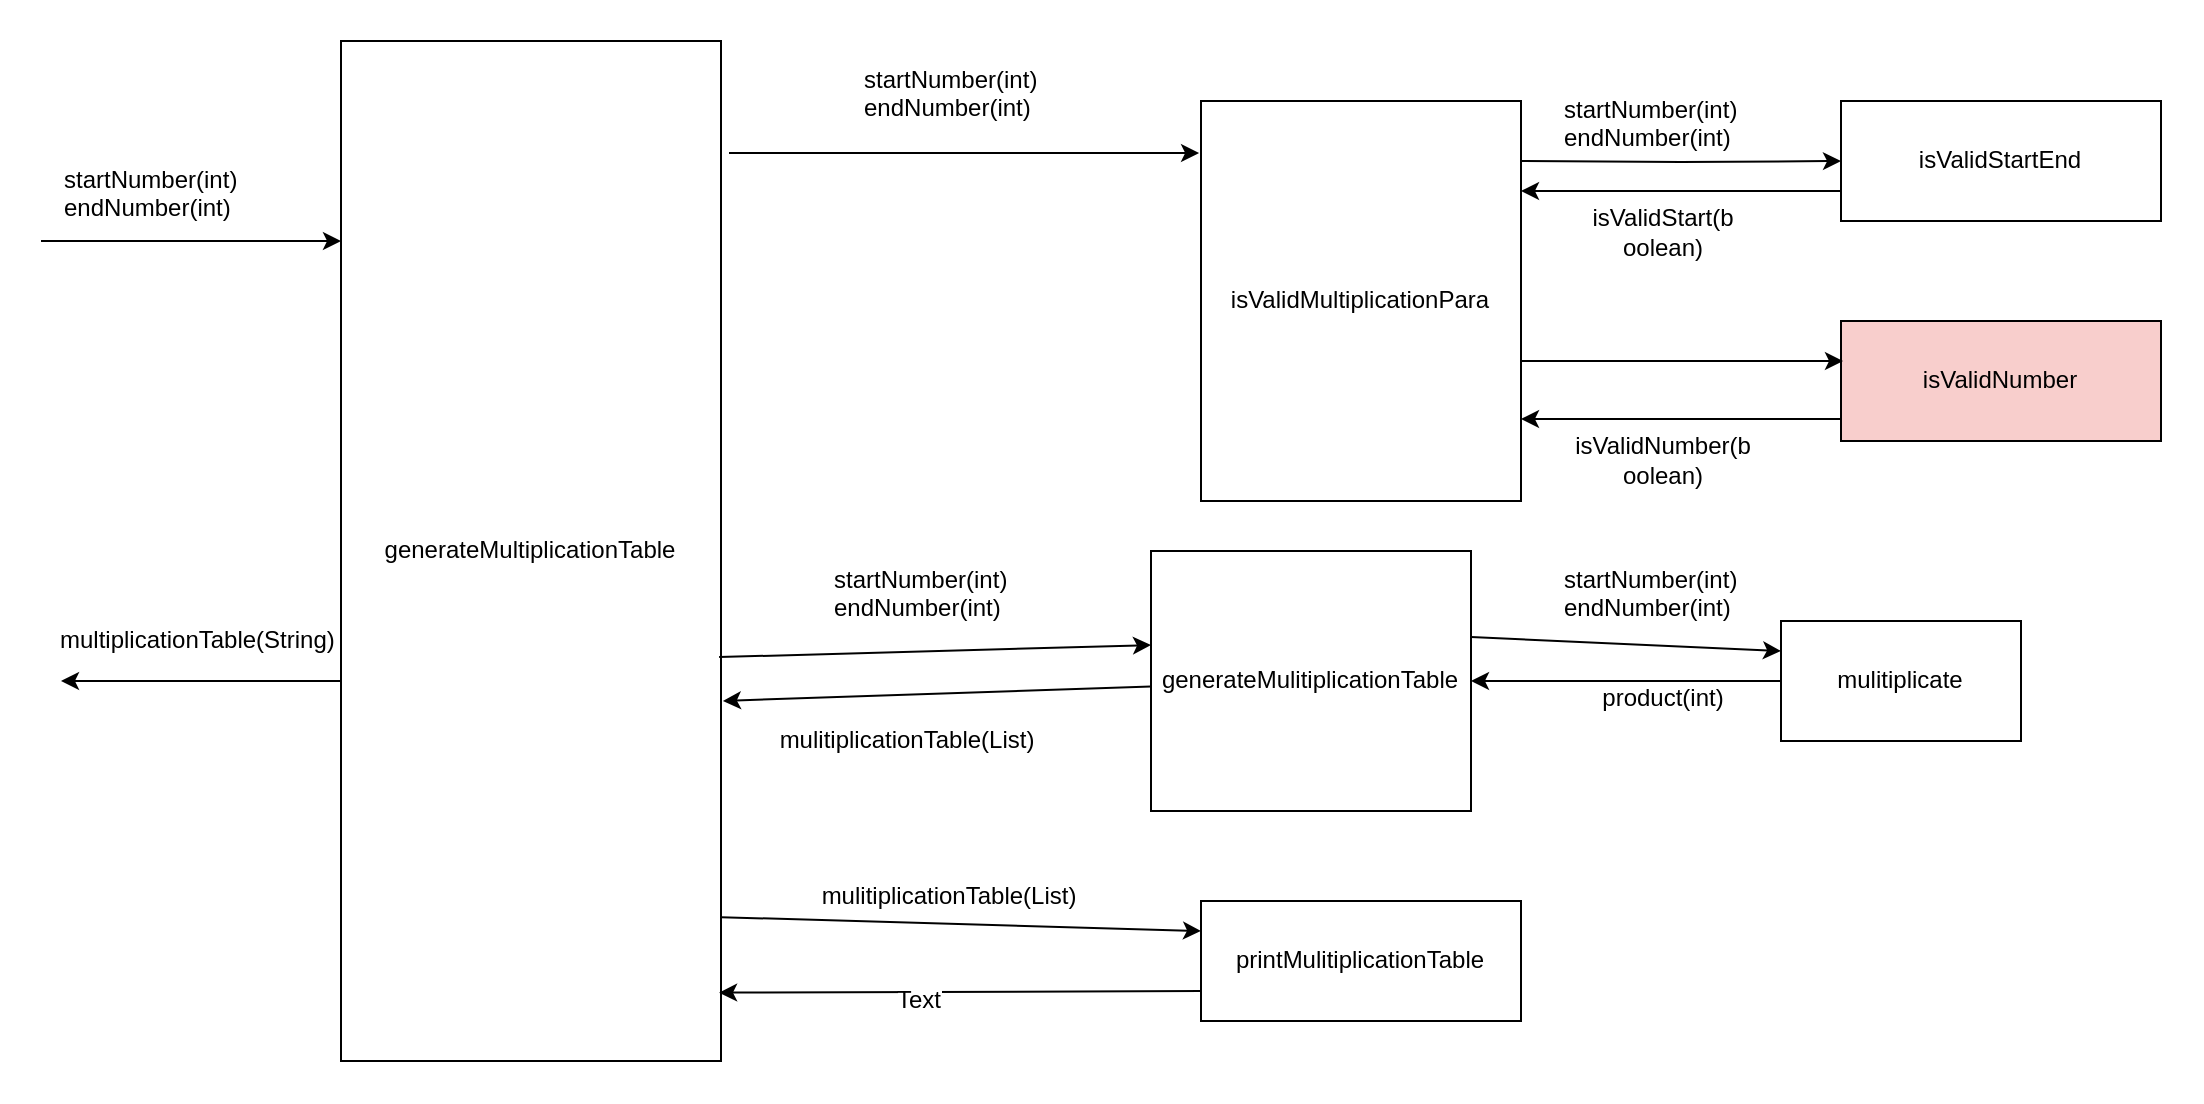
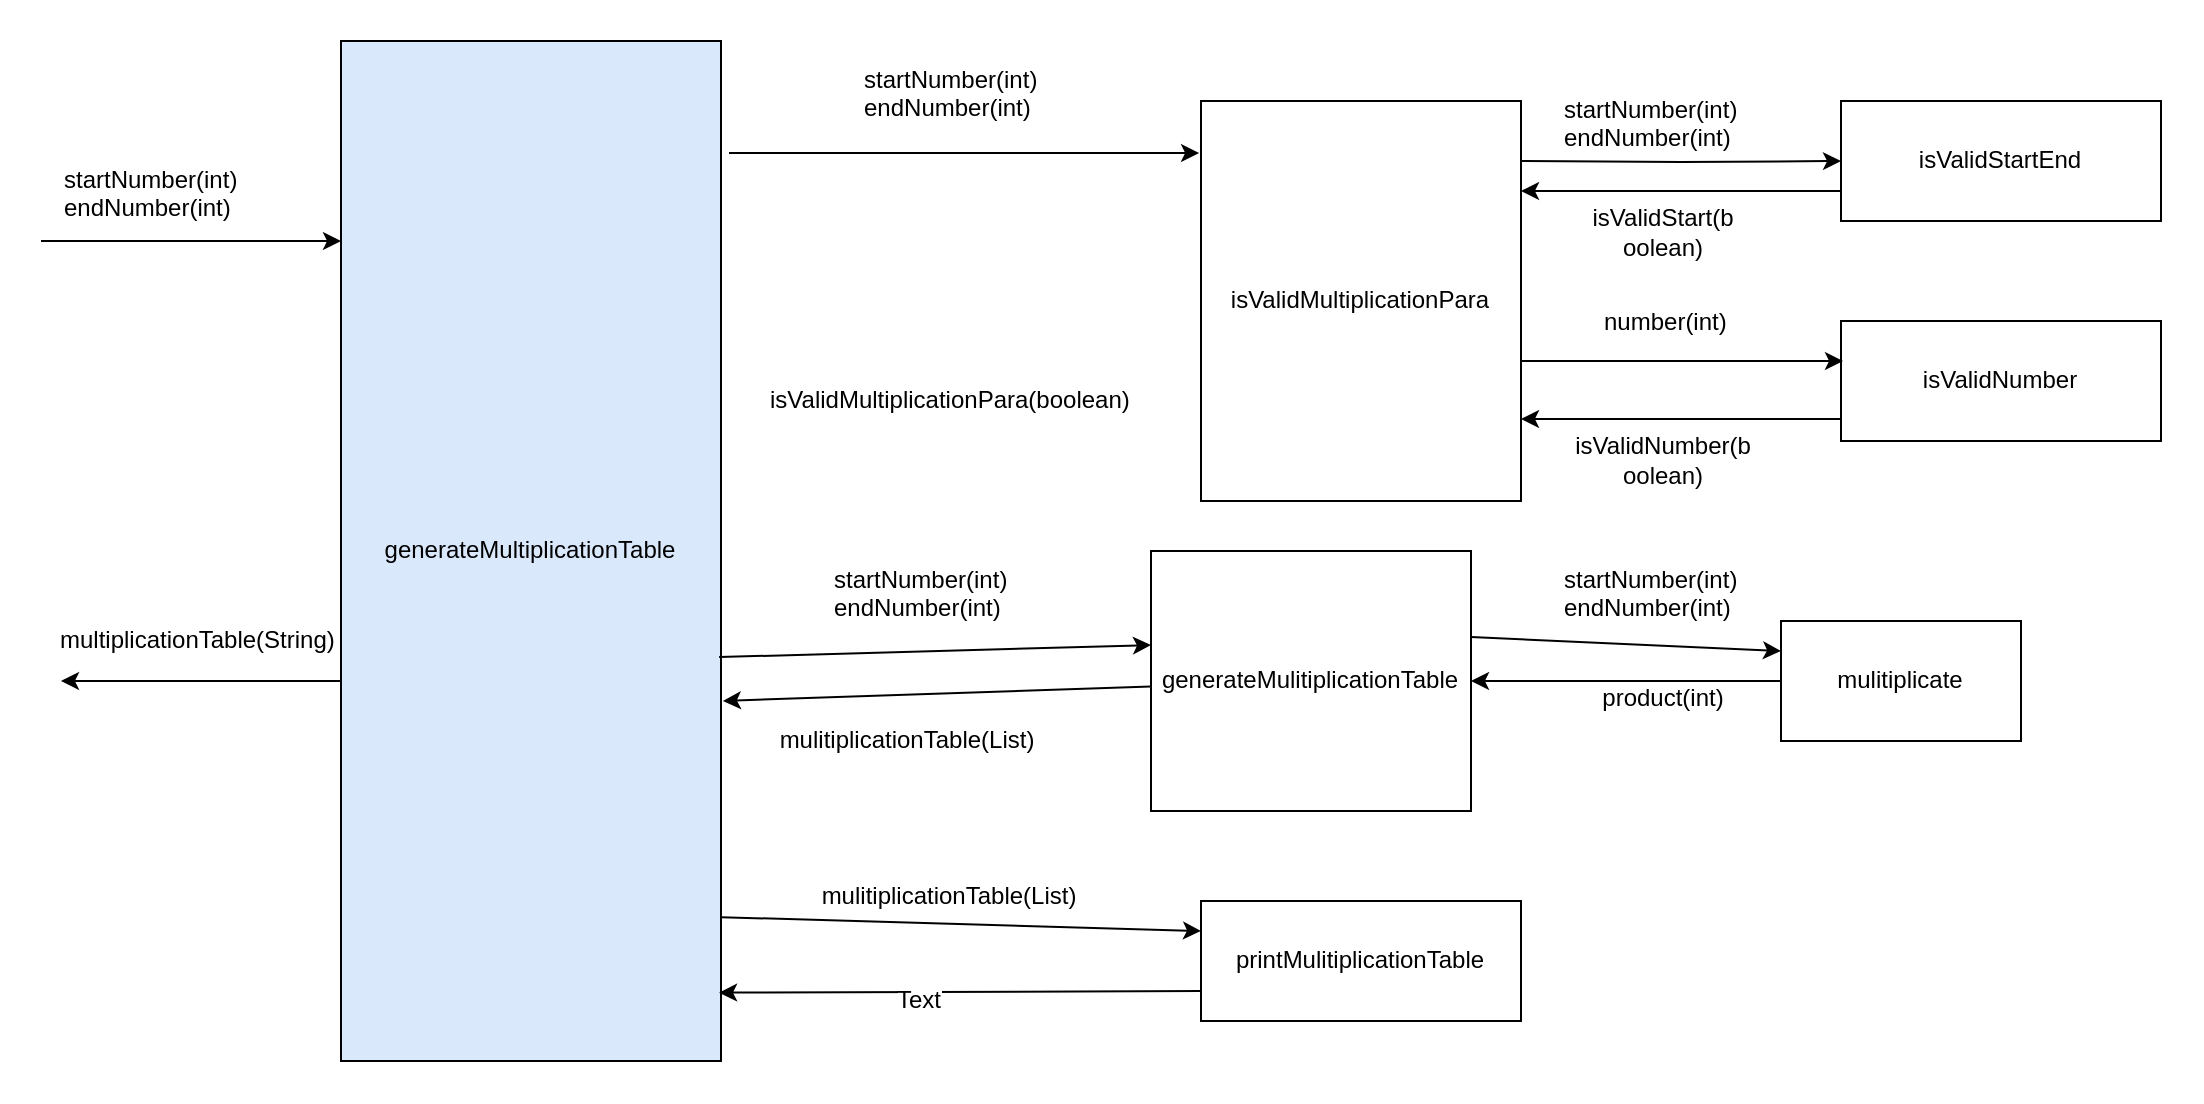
none -> (1681, 323)
(2001, 381) -> (2001, 381)
none -> (966, 401)
(531, 551) -> (531, 551)
